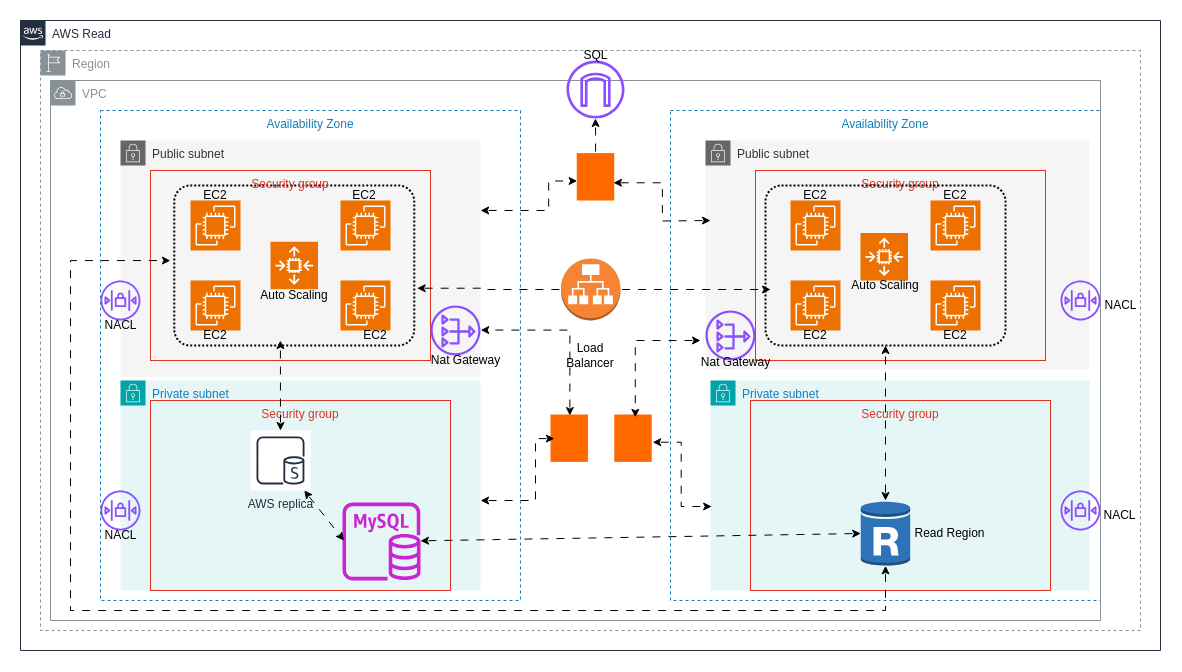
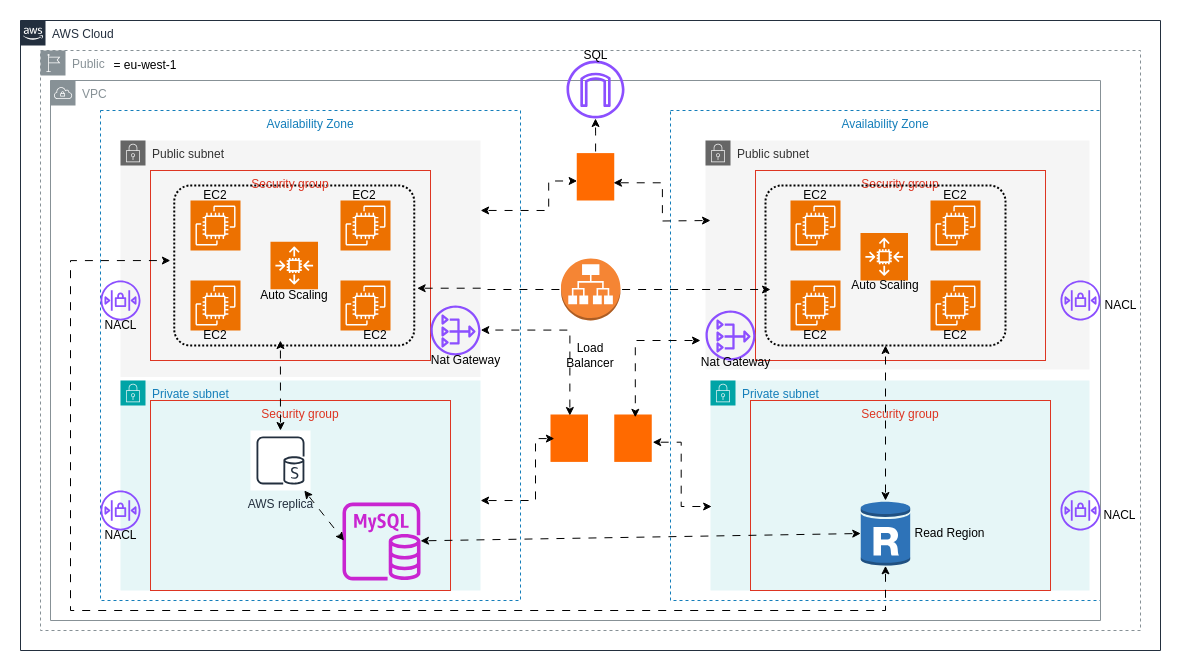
(78, 35) -> (80, 35)
(91, 65) -> (90, 65)
none -> (146, 66)
